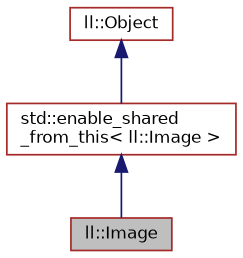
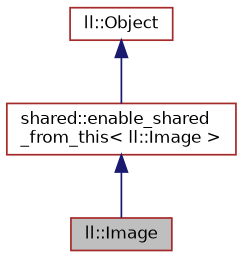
(121, 129) -> (121, 129)
